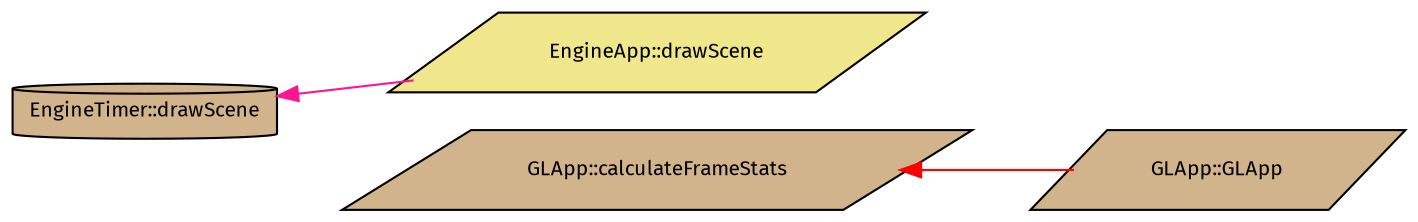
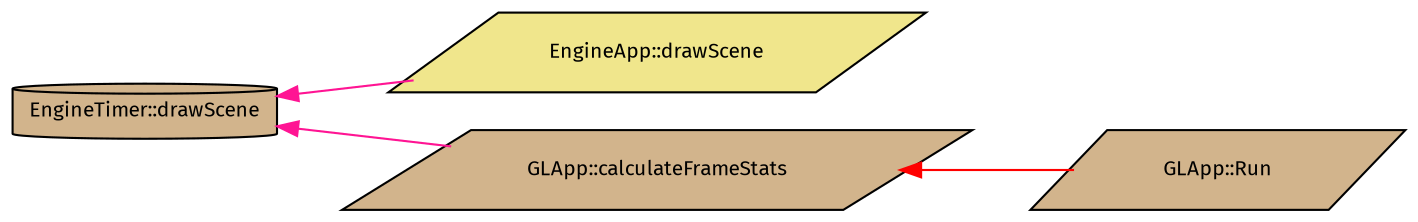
none -> (375, 138)
(1218, 170) -> (1218, 170)
